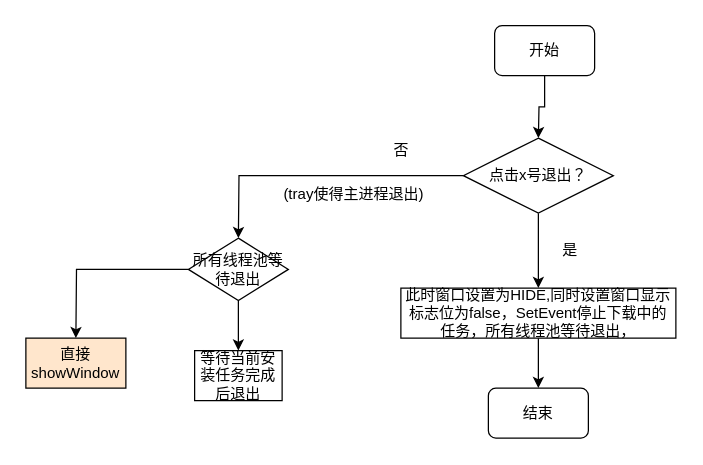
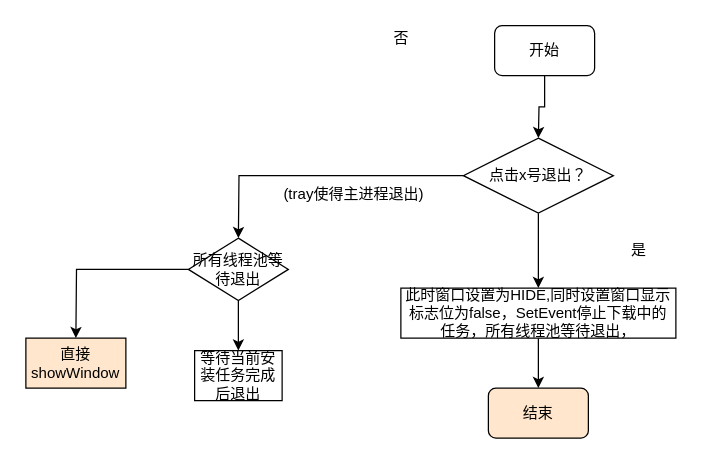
(401, 151) -> (401, 38)
(569, 251) -> (638, 251)
(538, 413) -> (538, 413)
